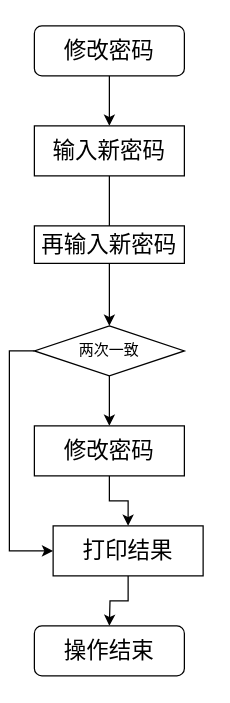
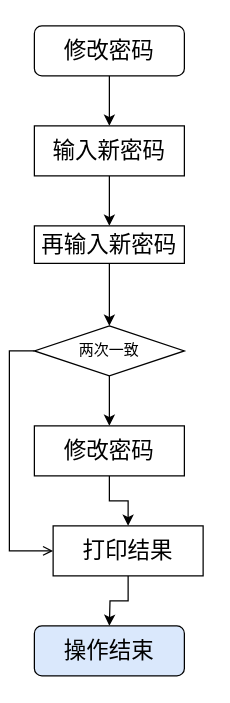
(109, 219) -> (109, 216)
(43, 551) -> (45, 551)
(109, 651) -> (109, 651)
